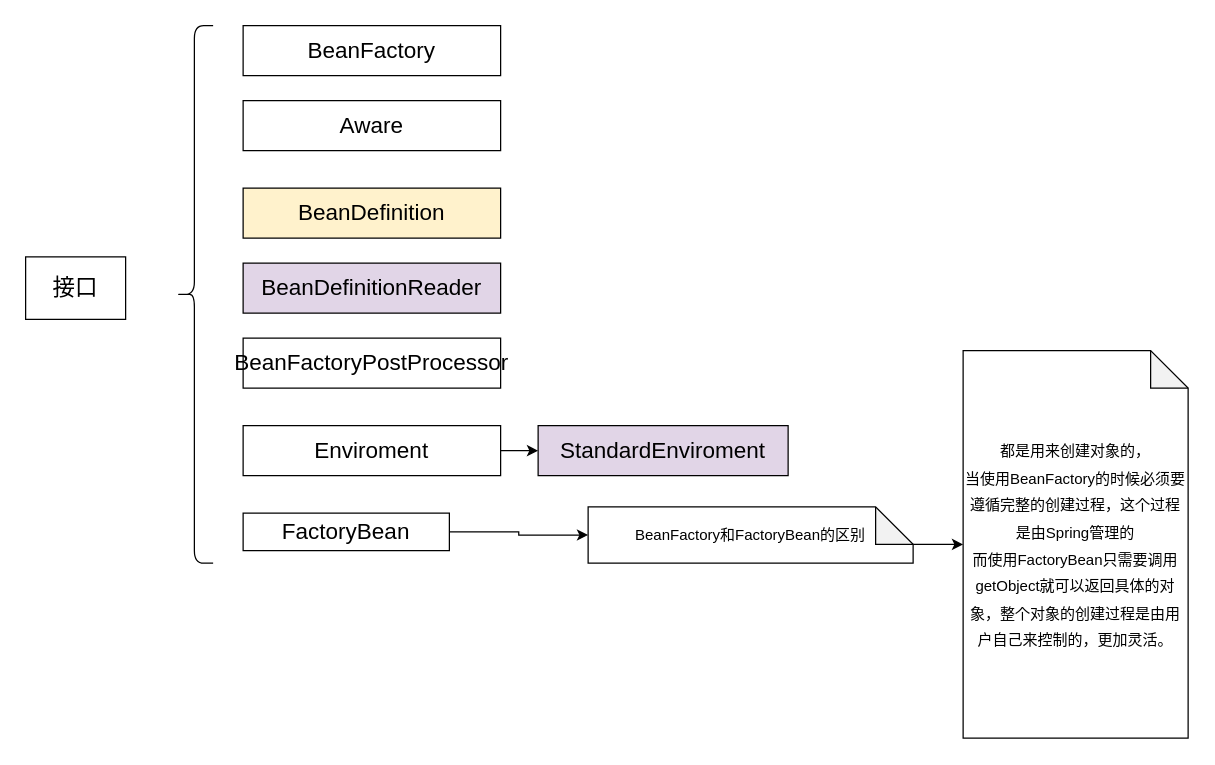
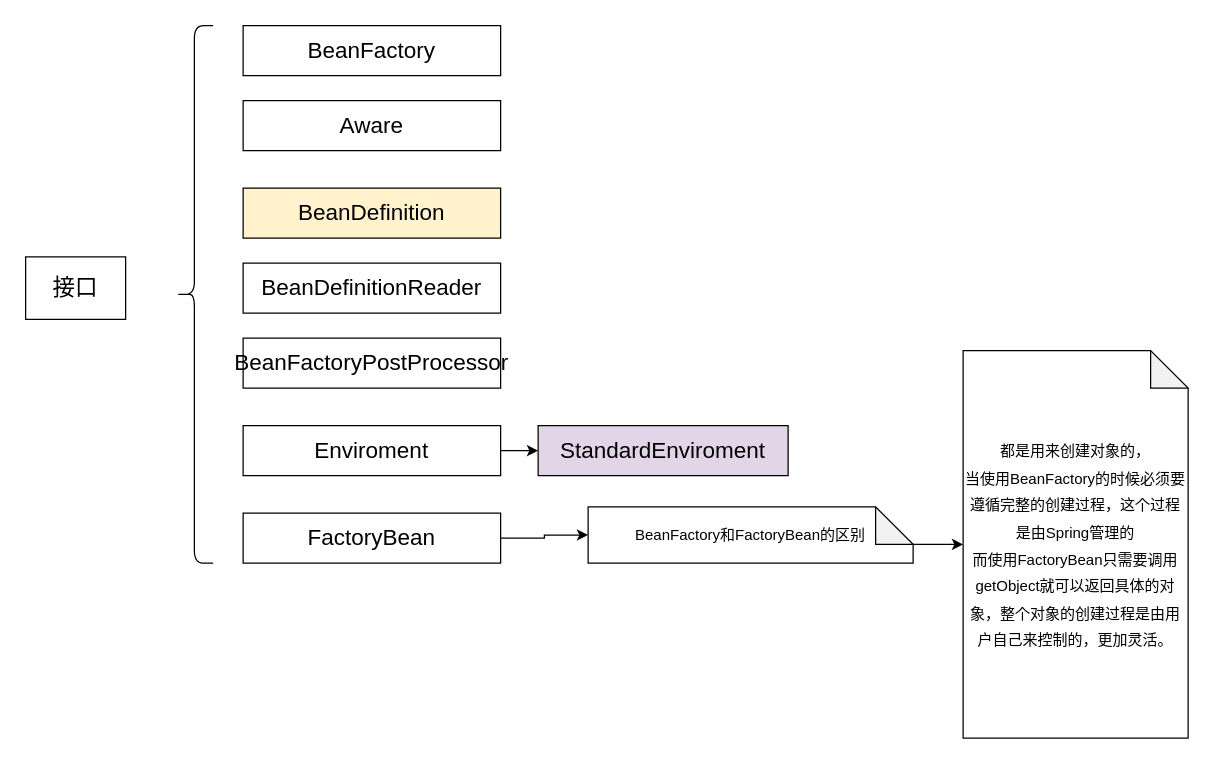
(372, 288) -> (372, 288)
(346, 532) -> (372, 538)
